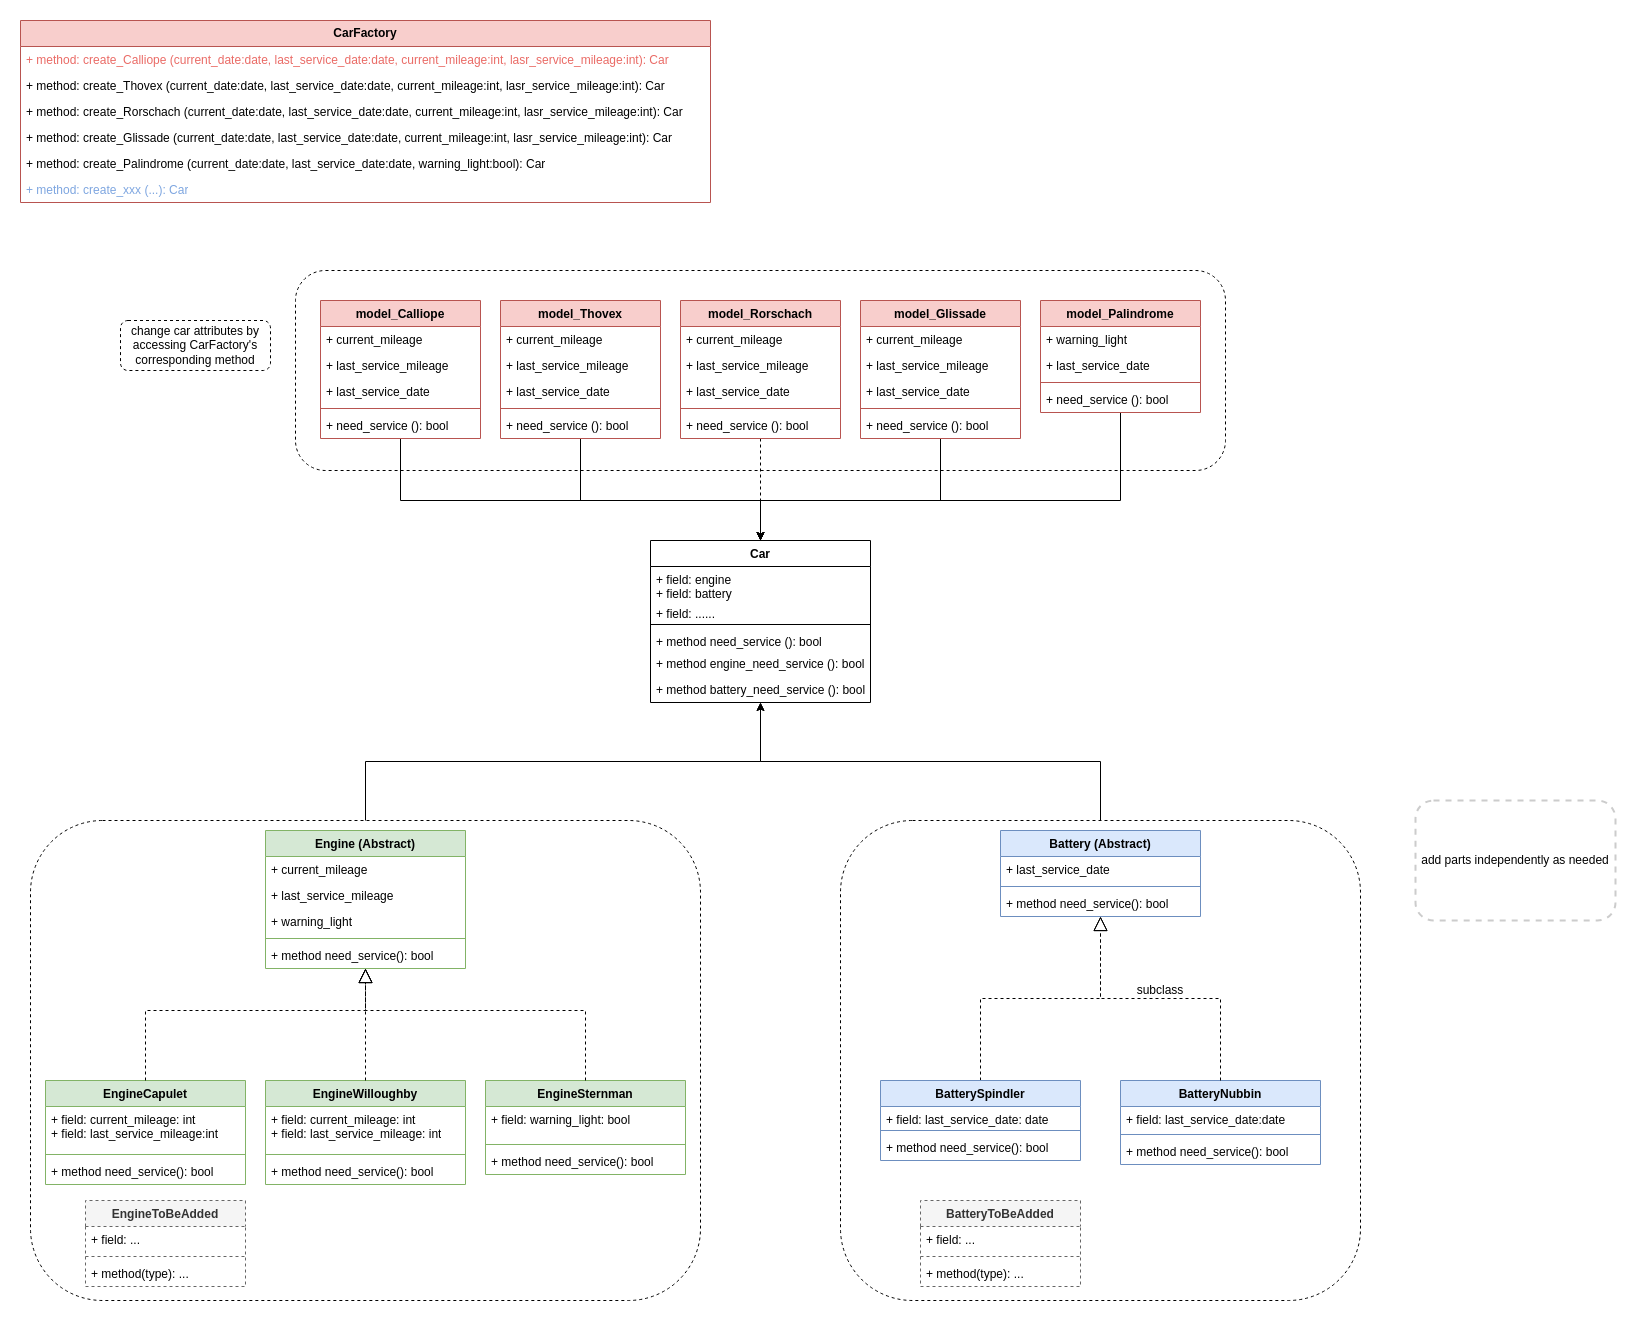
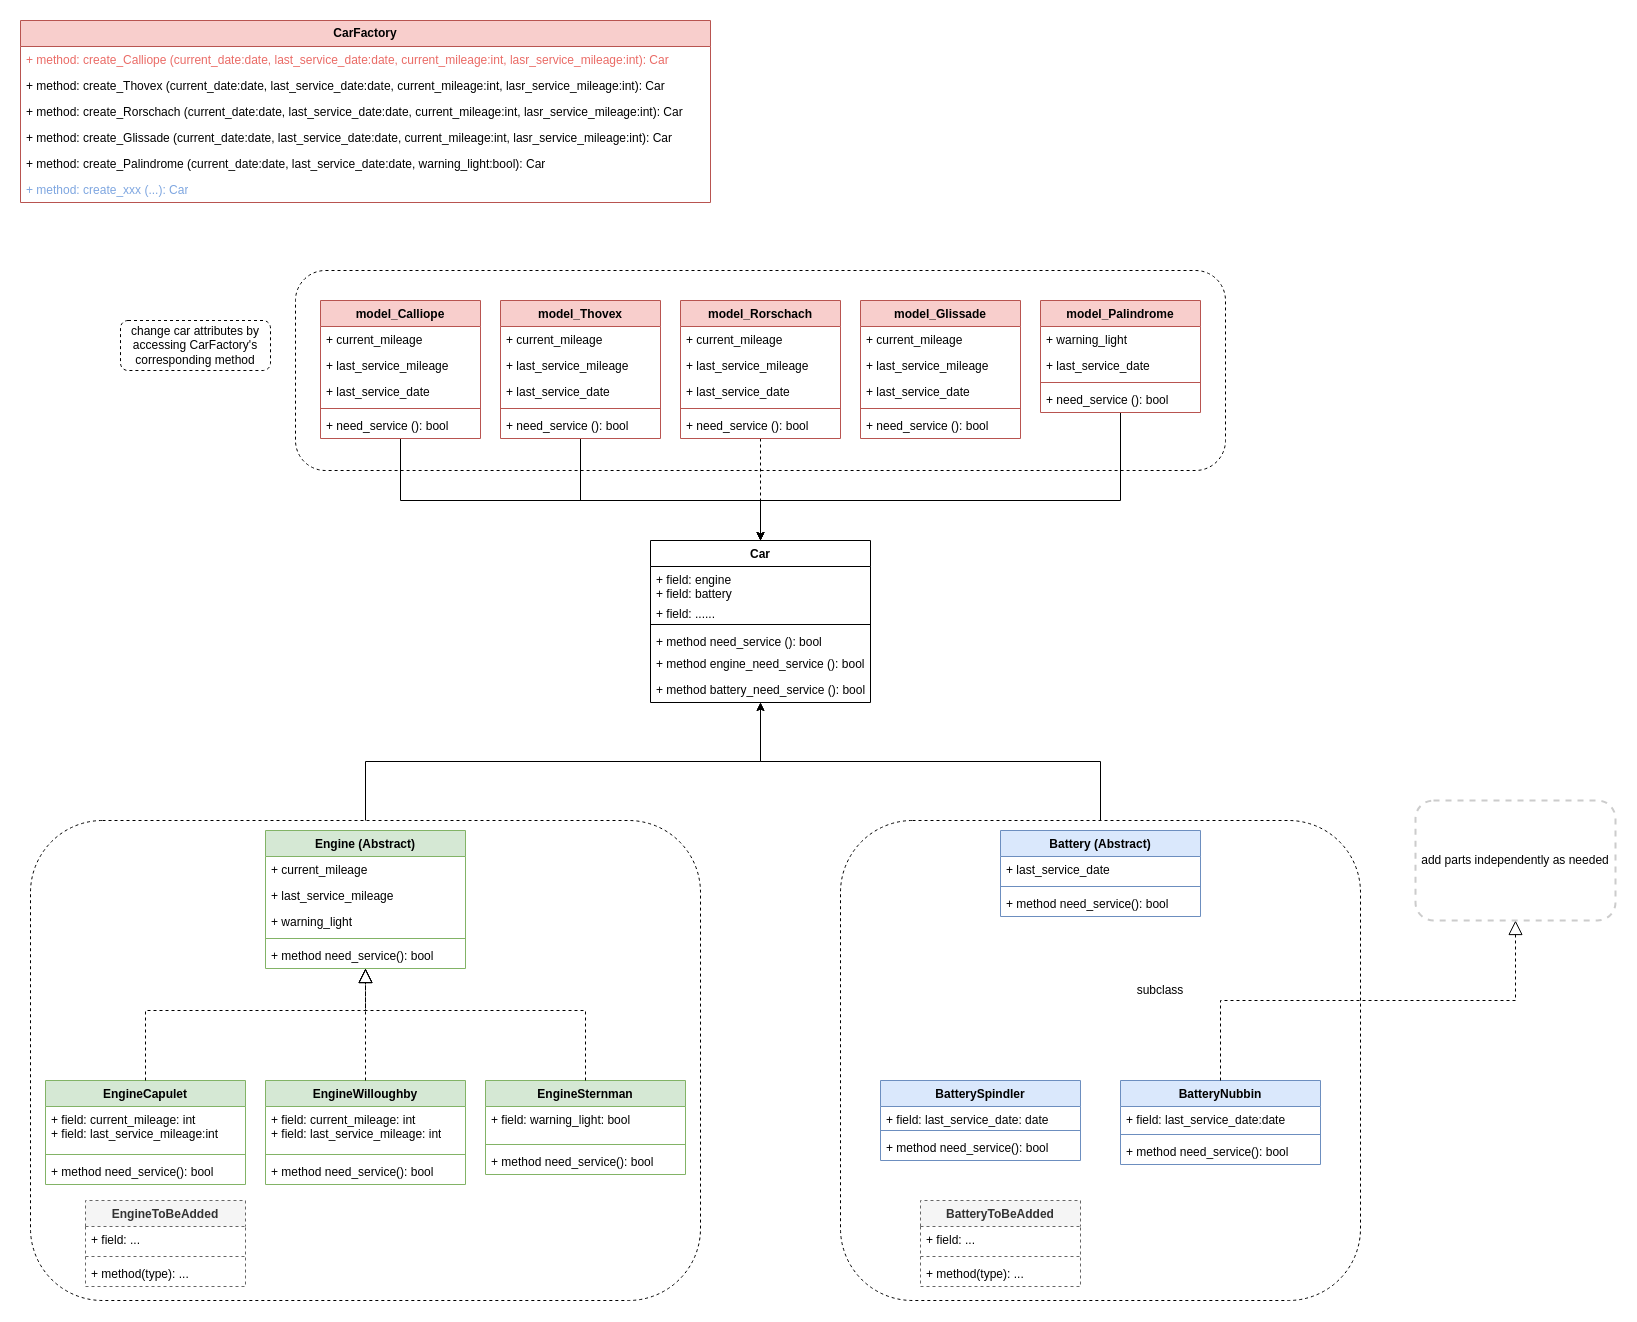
(941, 469) -> none
(999, 999) -> none
(1161, 999) -> (1402, 1001)
